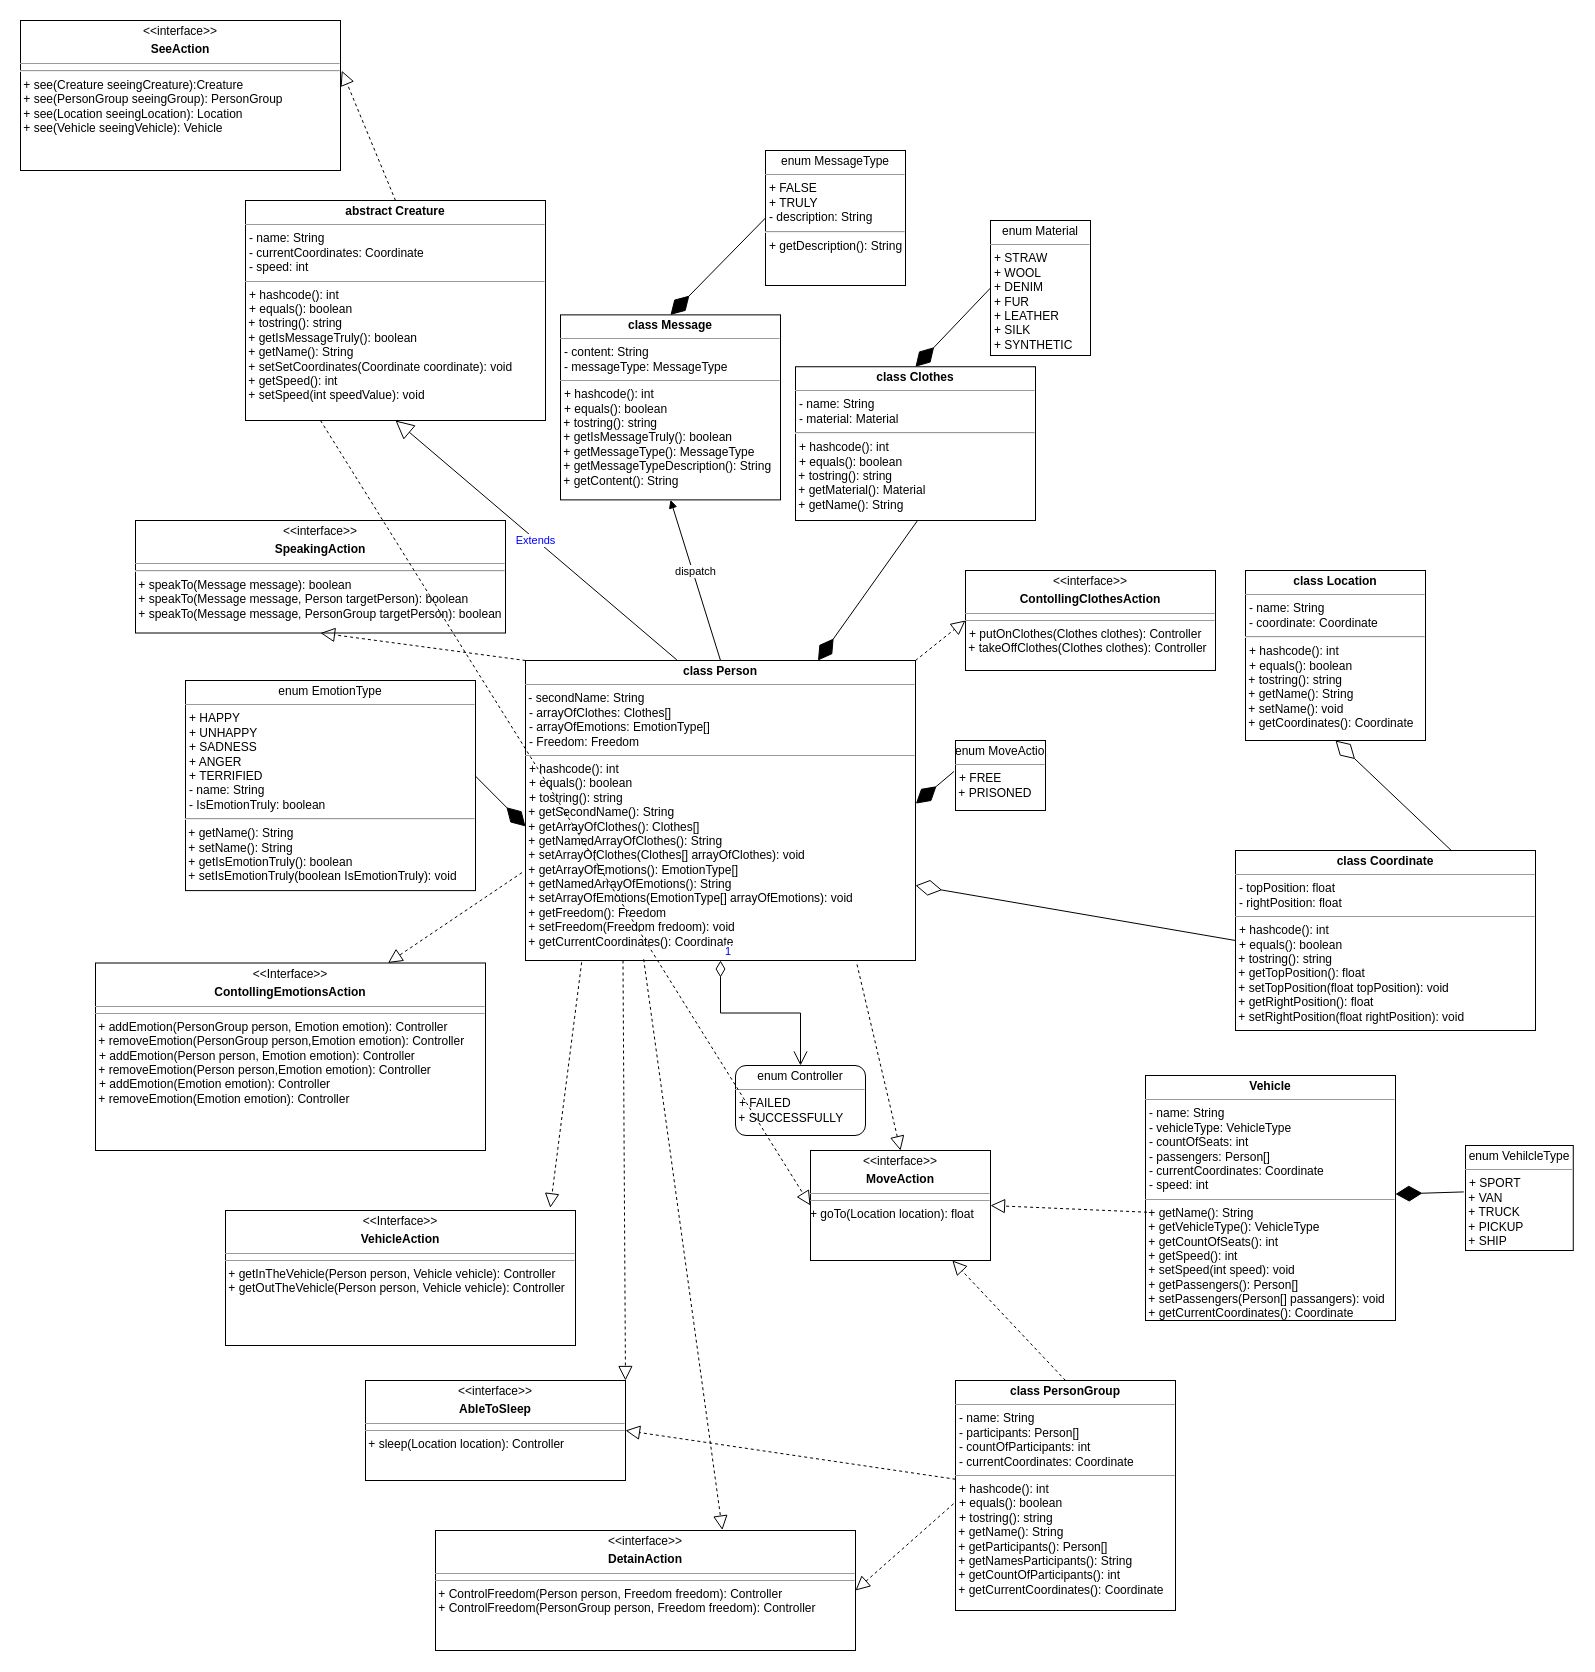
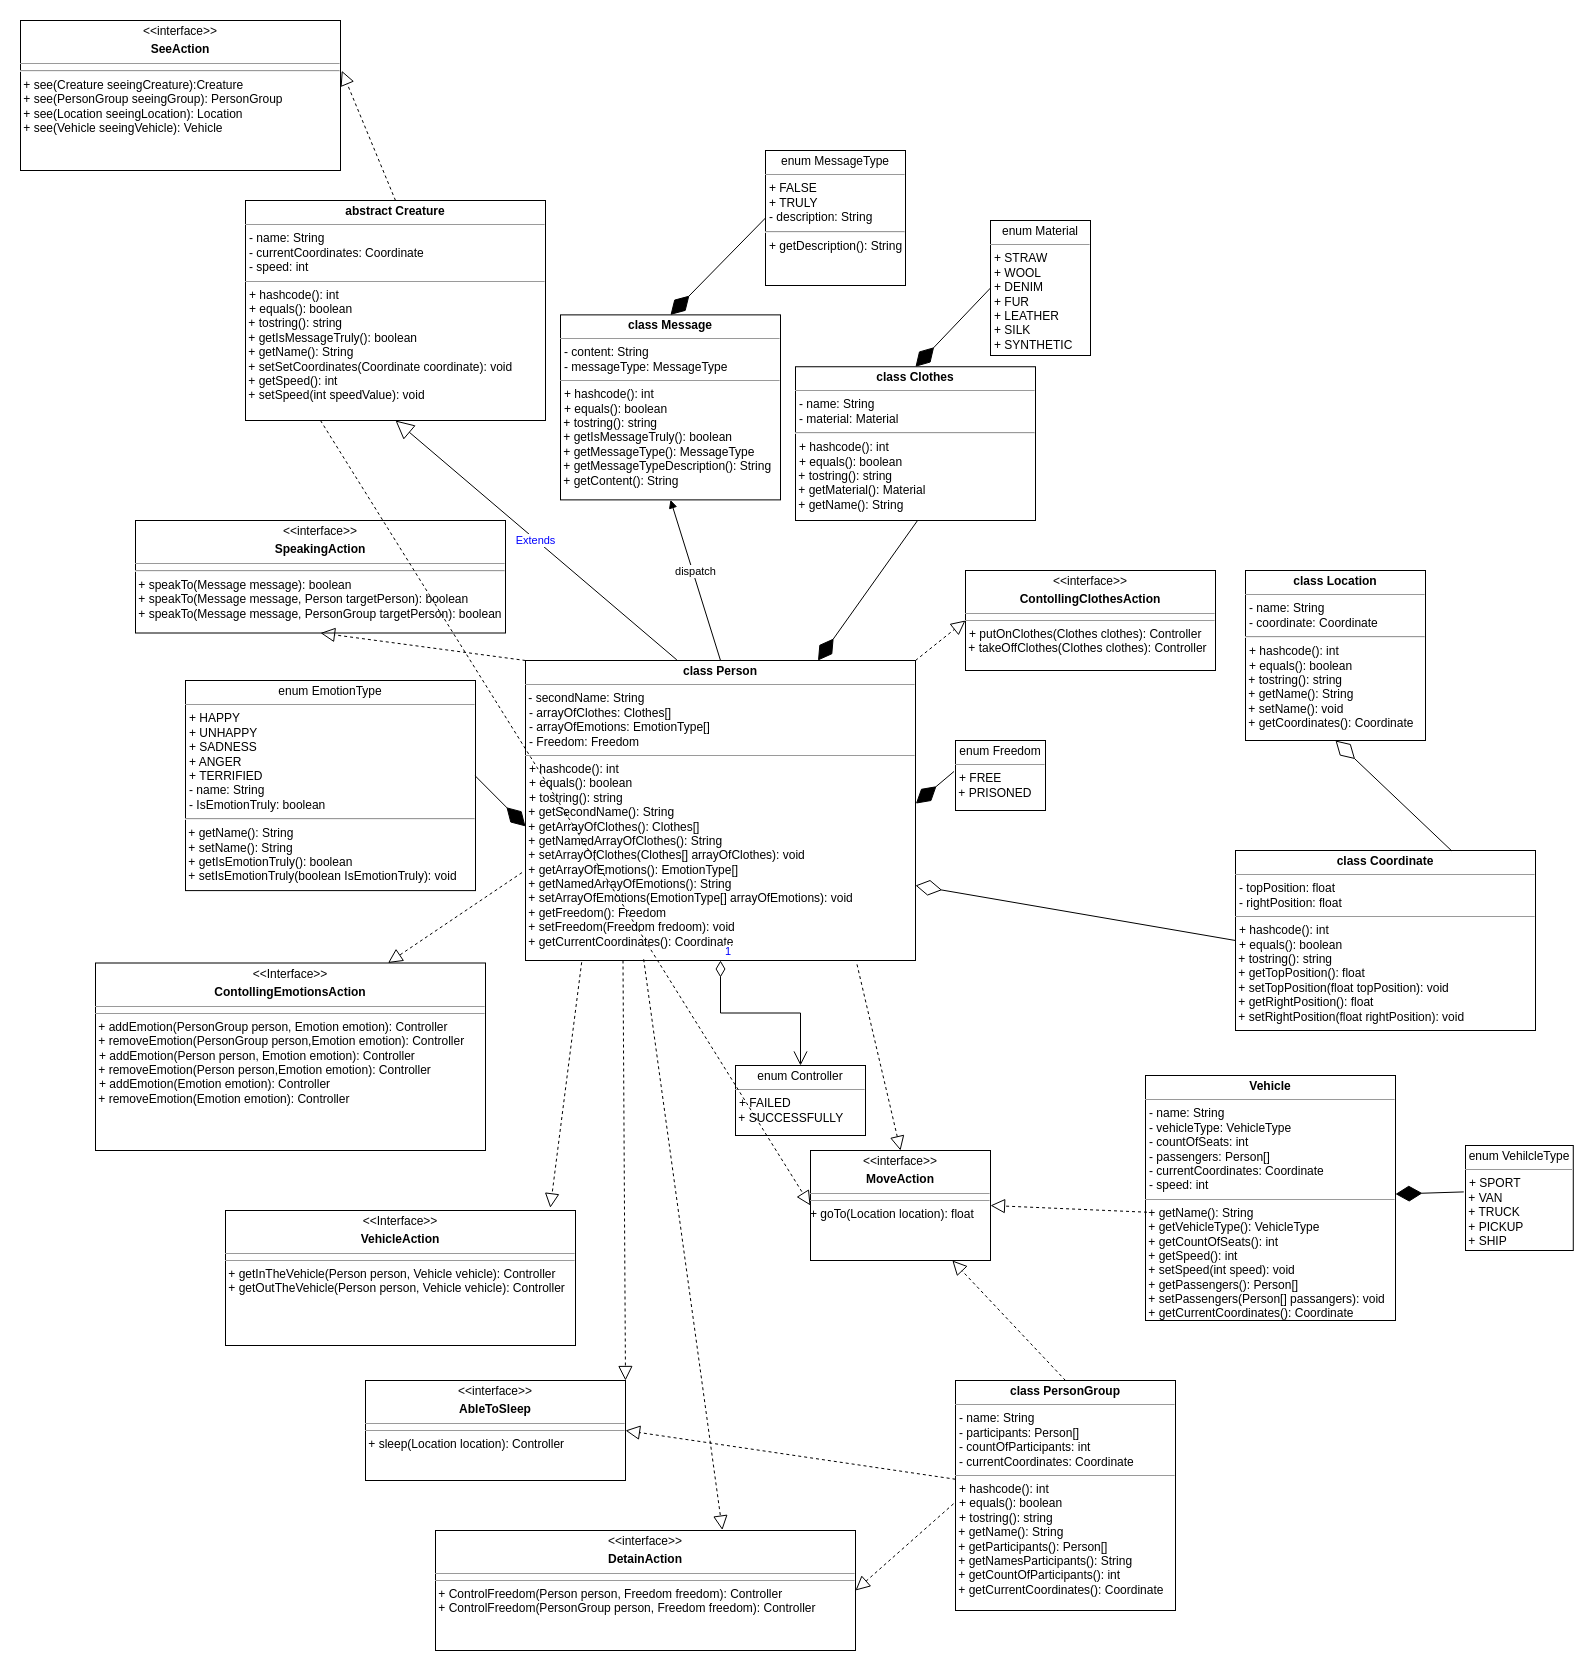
(1003, 762) -> (994, 762)
(801, 1101) -> (801, 1101)
